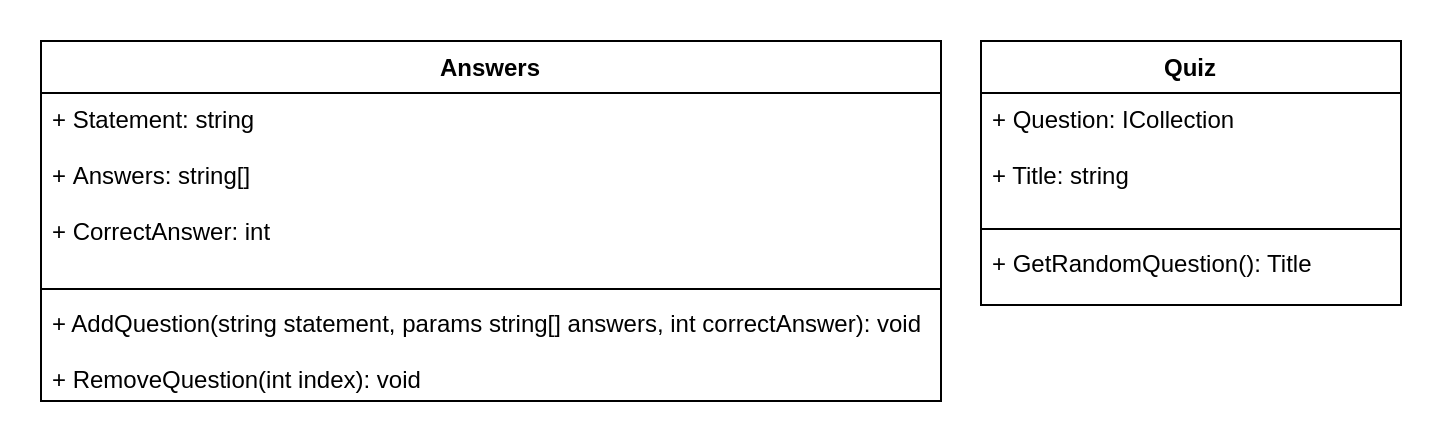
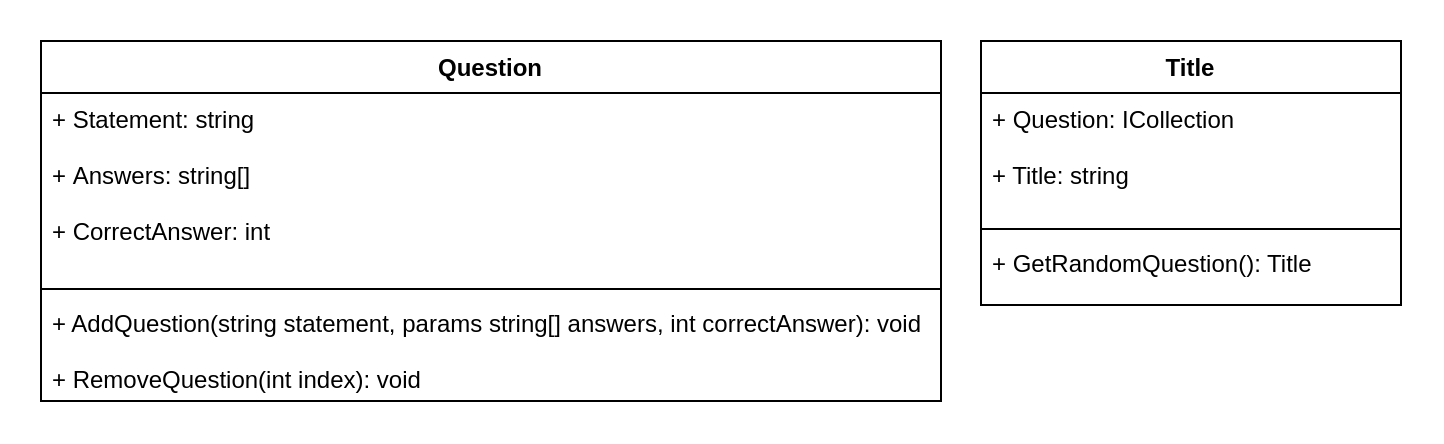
(490, 68) -> (490, 68)
(1190, 68) -> (1190, 68)
